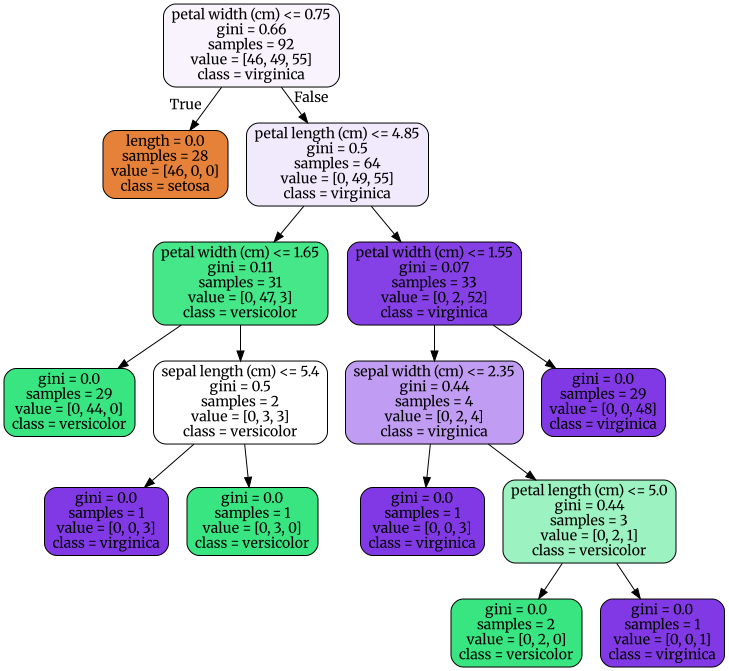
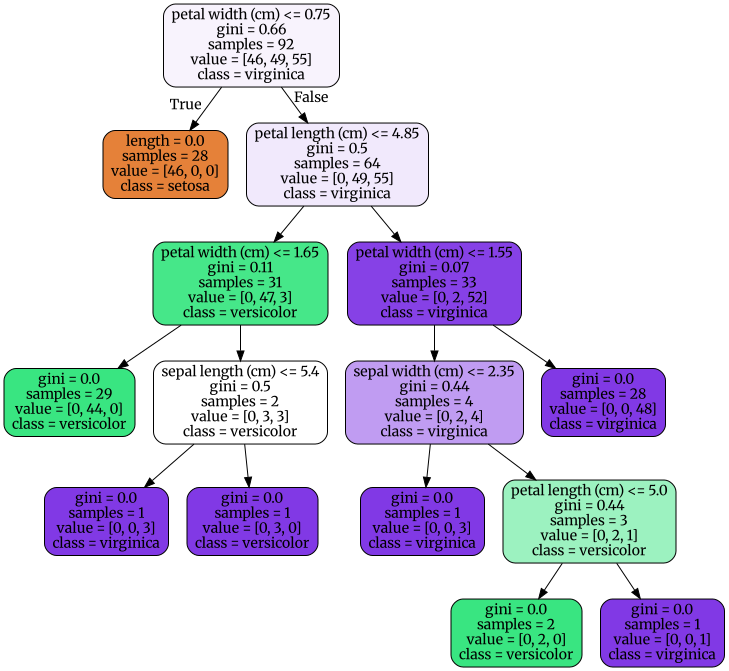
(604, 402) -> (604, 402)
(252, 522) -> (252, 522)
